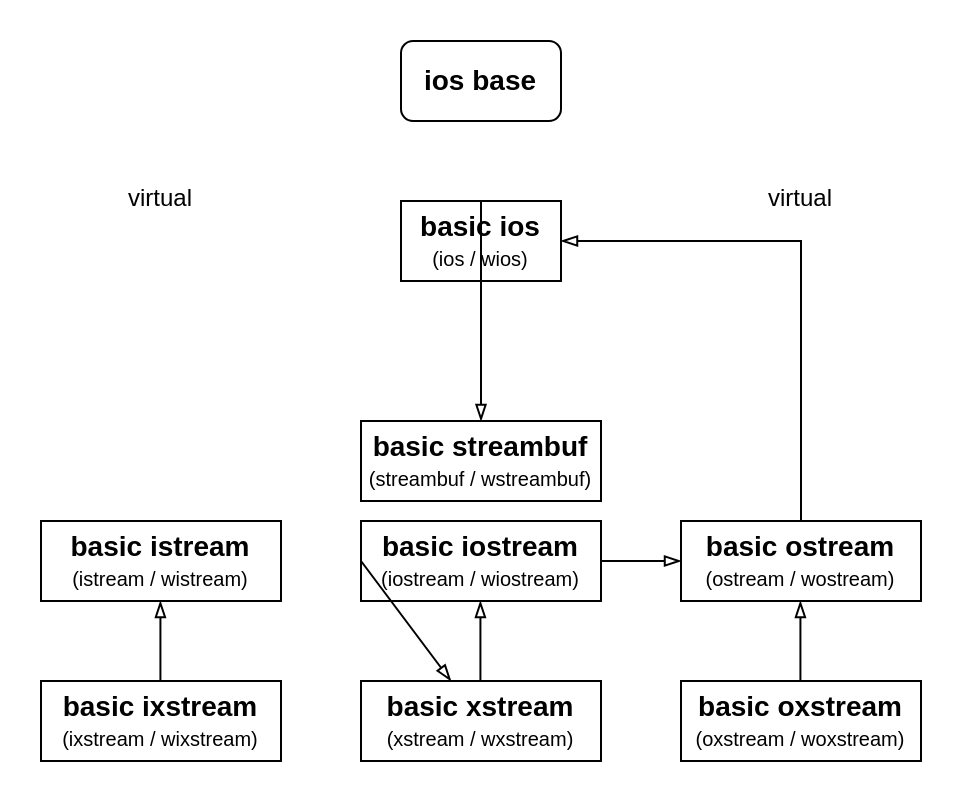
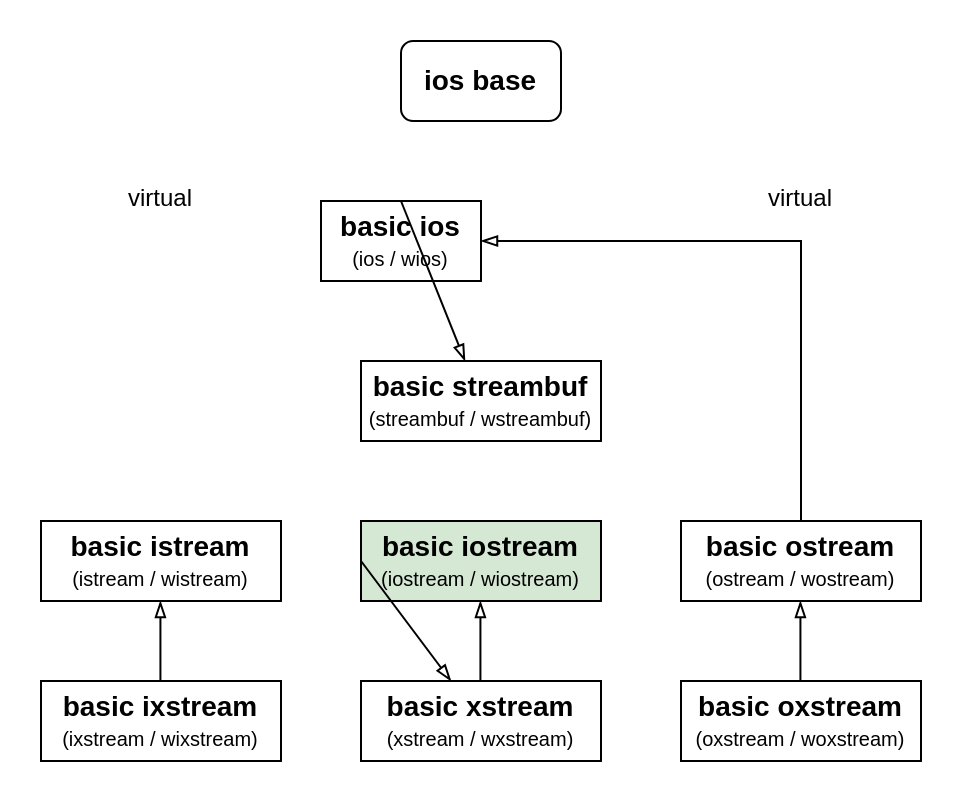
(481, 241) -> (401, 241)
(481, 461) -> (481, 401)
(481, 561) -> (481, 561)
(632, 561) -> none
